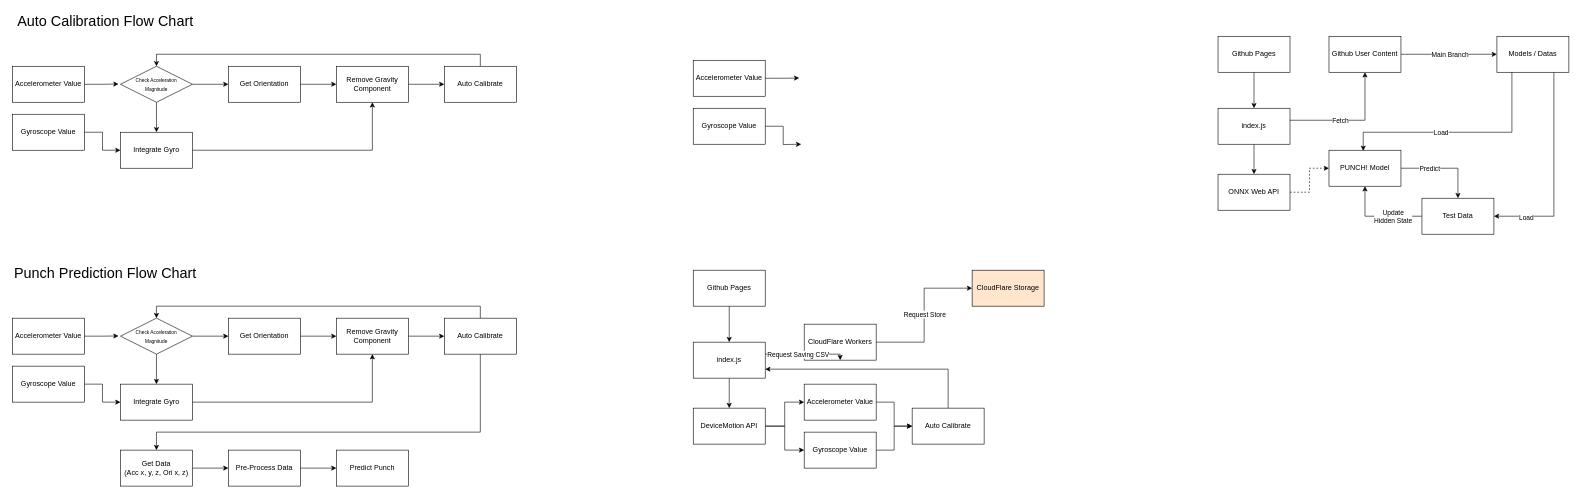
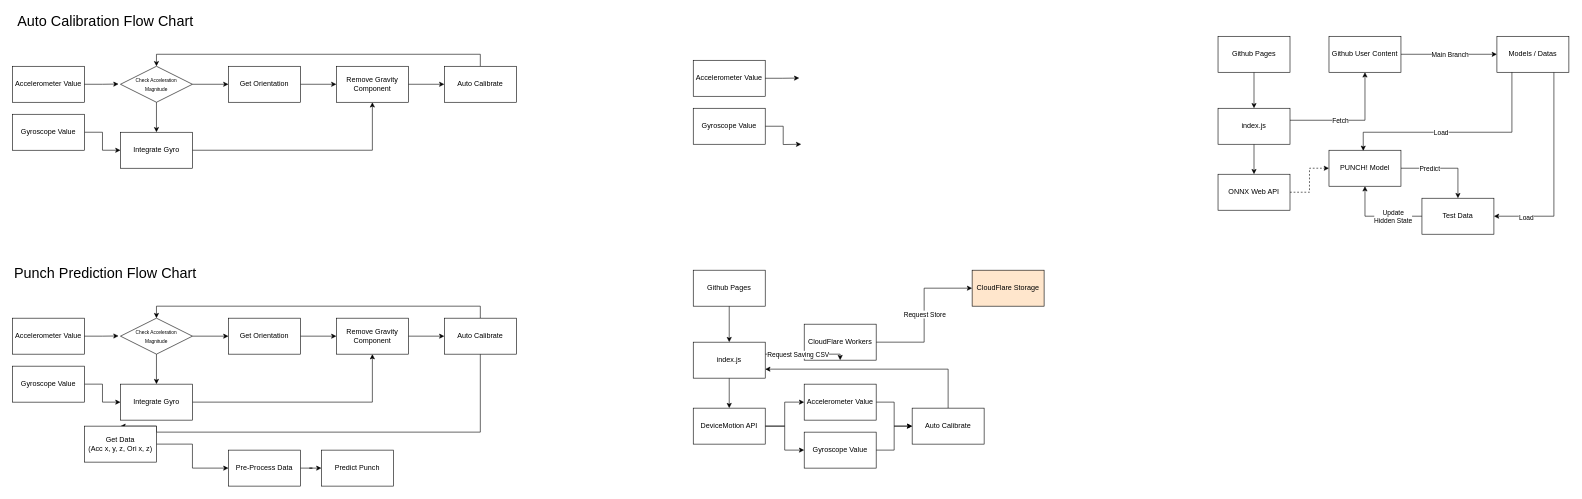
(156, 468) -> (120, 444)
(372, 468) -> (357, 468)
